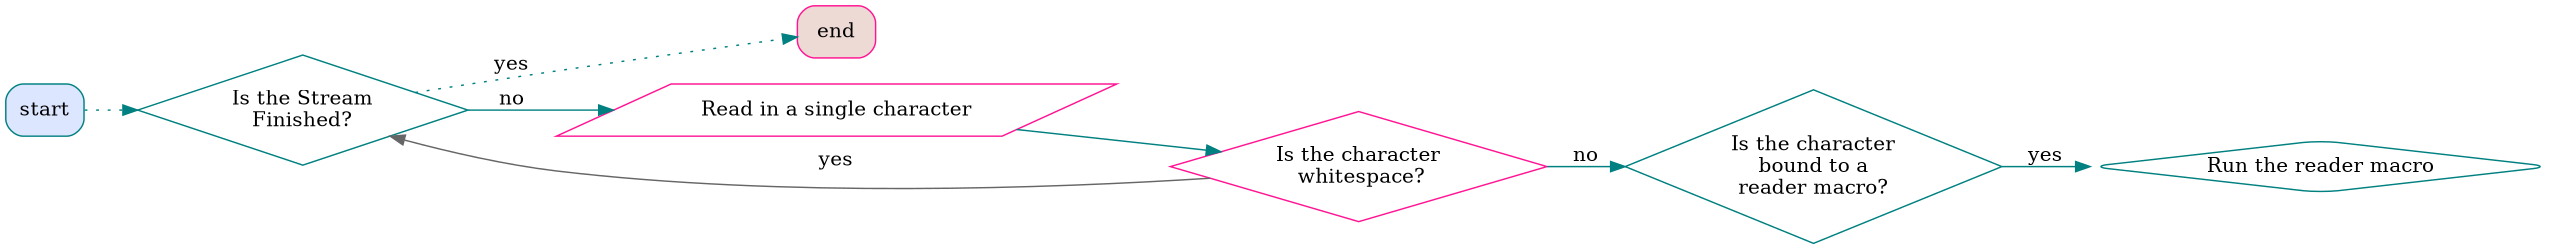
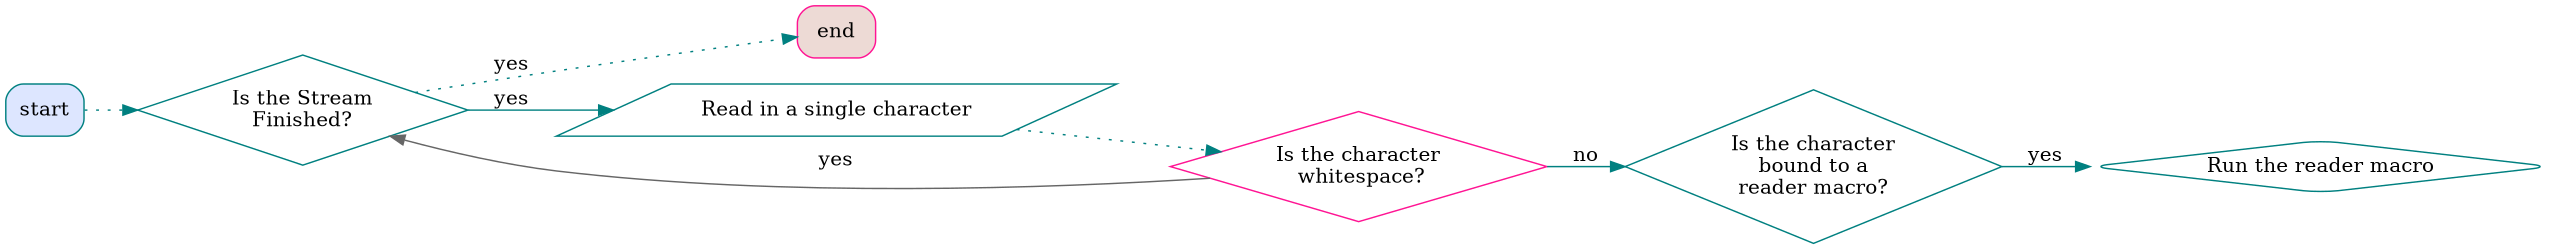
(512, 99) -> (512, 99)
(837, 110) -> (837, 110)
(1111, 140) -> (1111, 140)
